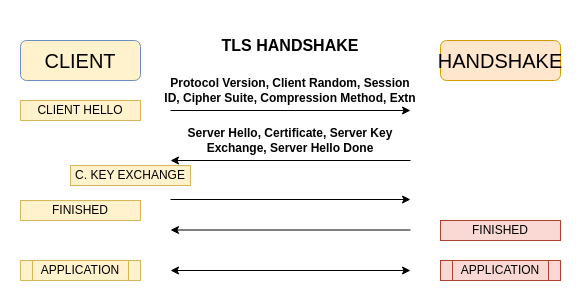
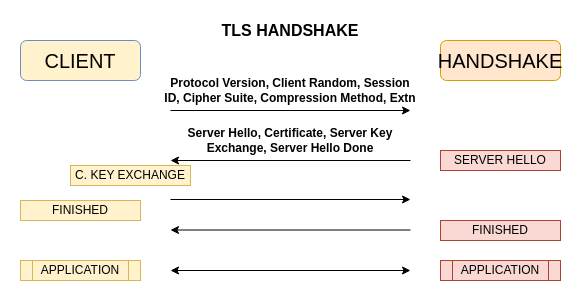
(291, 46) -> (291, 31)
(81, 111) -> none
none -> (501, 161)
